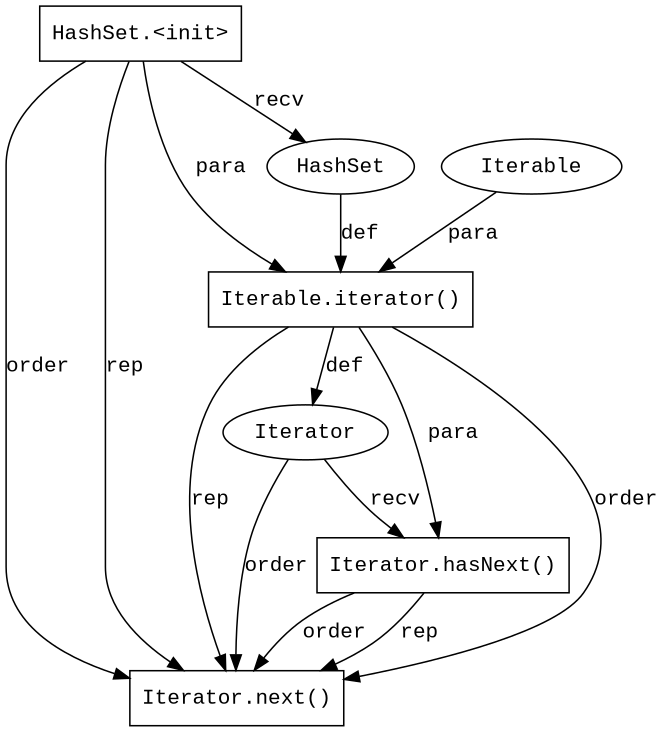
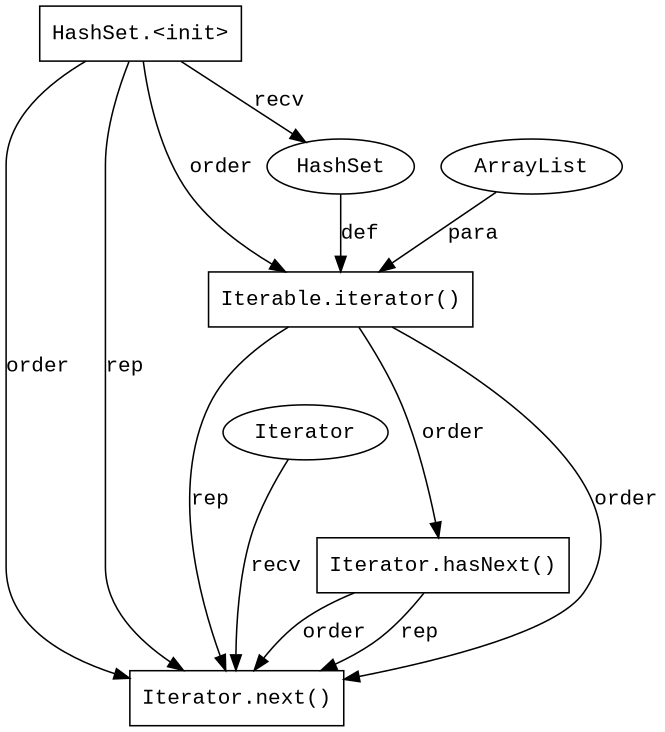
(222, 167) -> (222, 167)
(532, 167) -> (532, 167)
(325, 359) -> none
(454, 432) -> (454, 432)
(356, 496) -> none
(277, 565) -> (277, 565)
